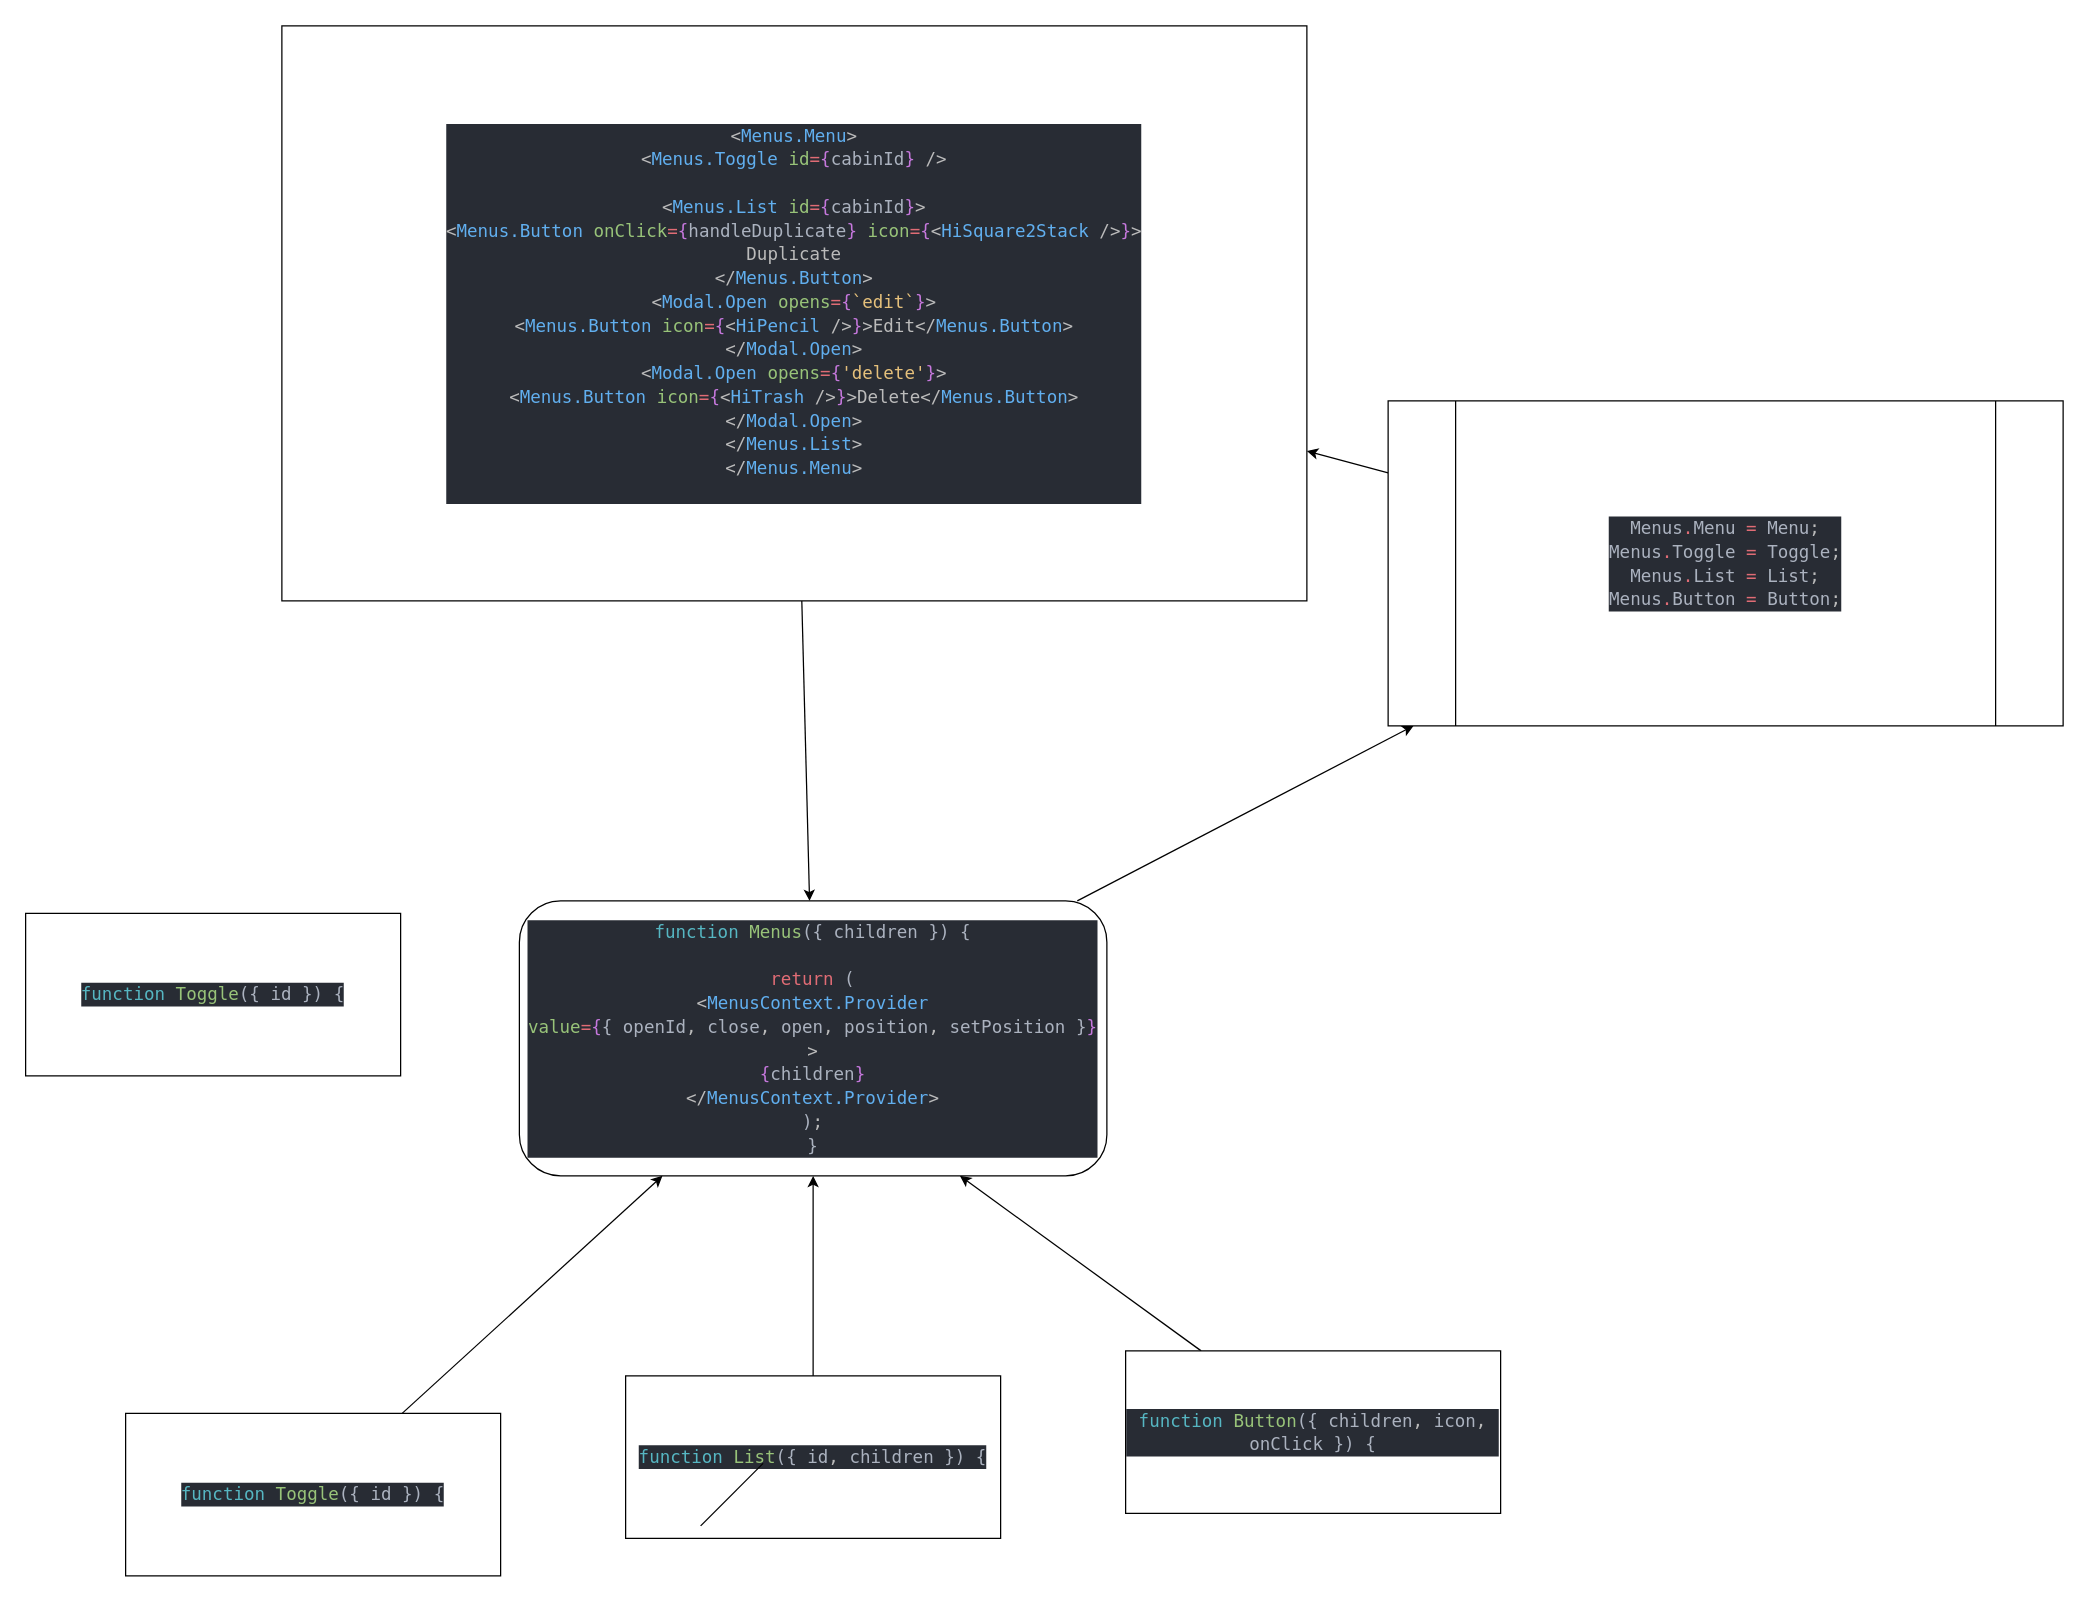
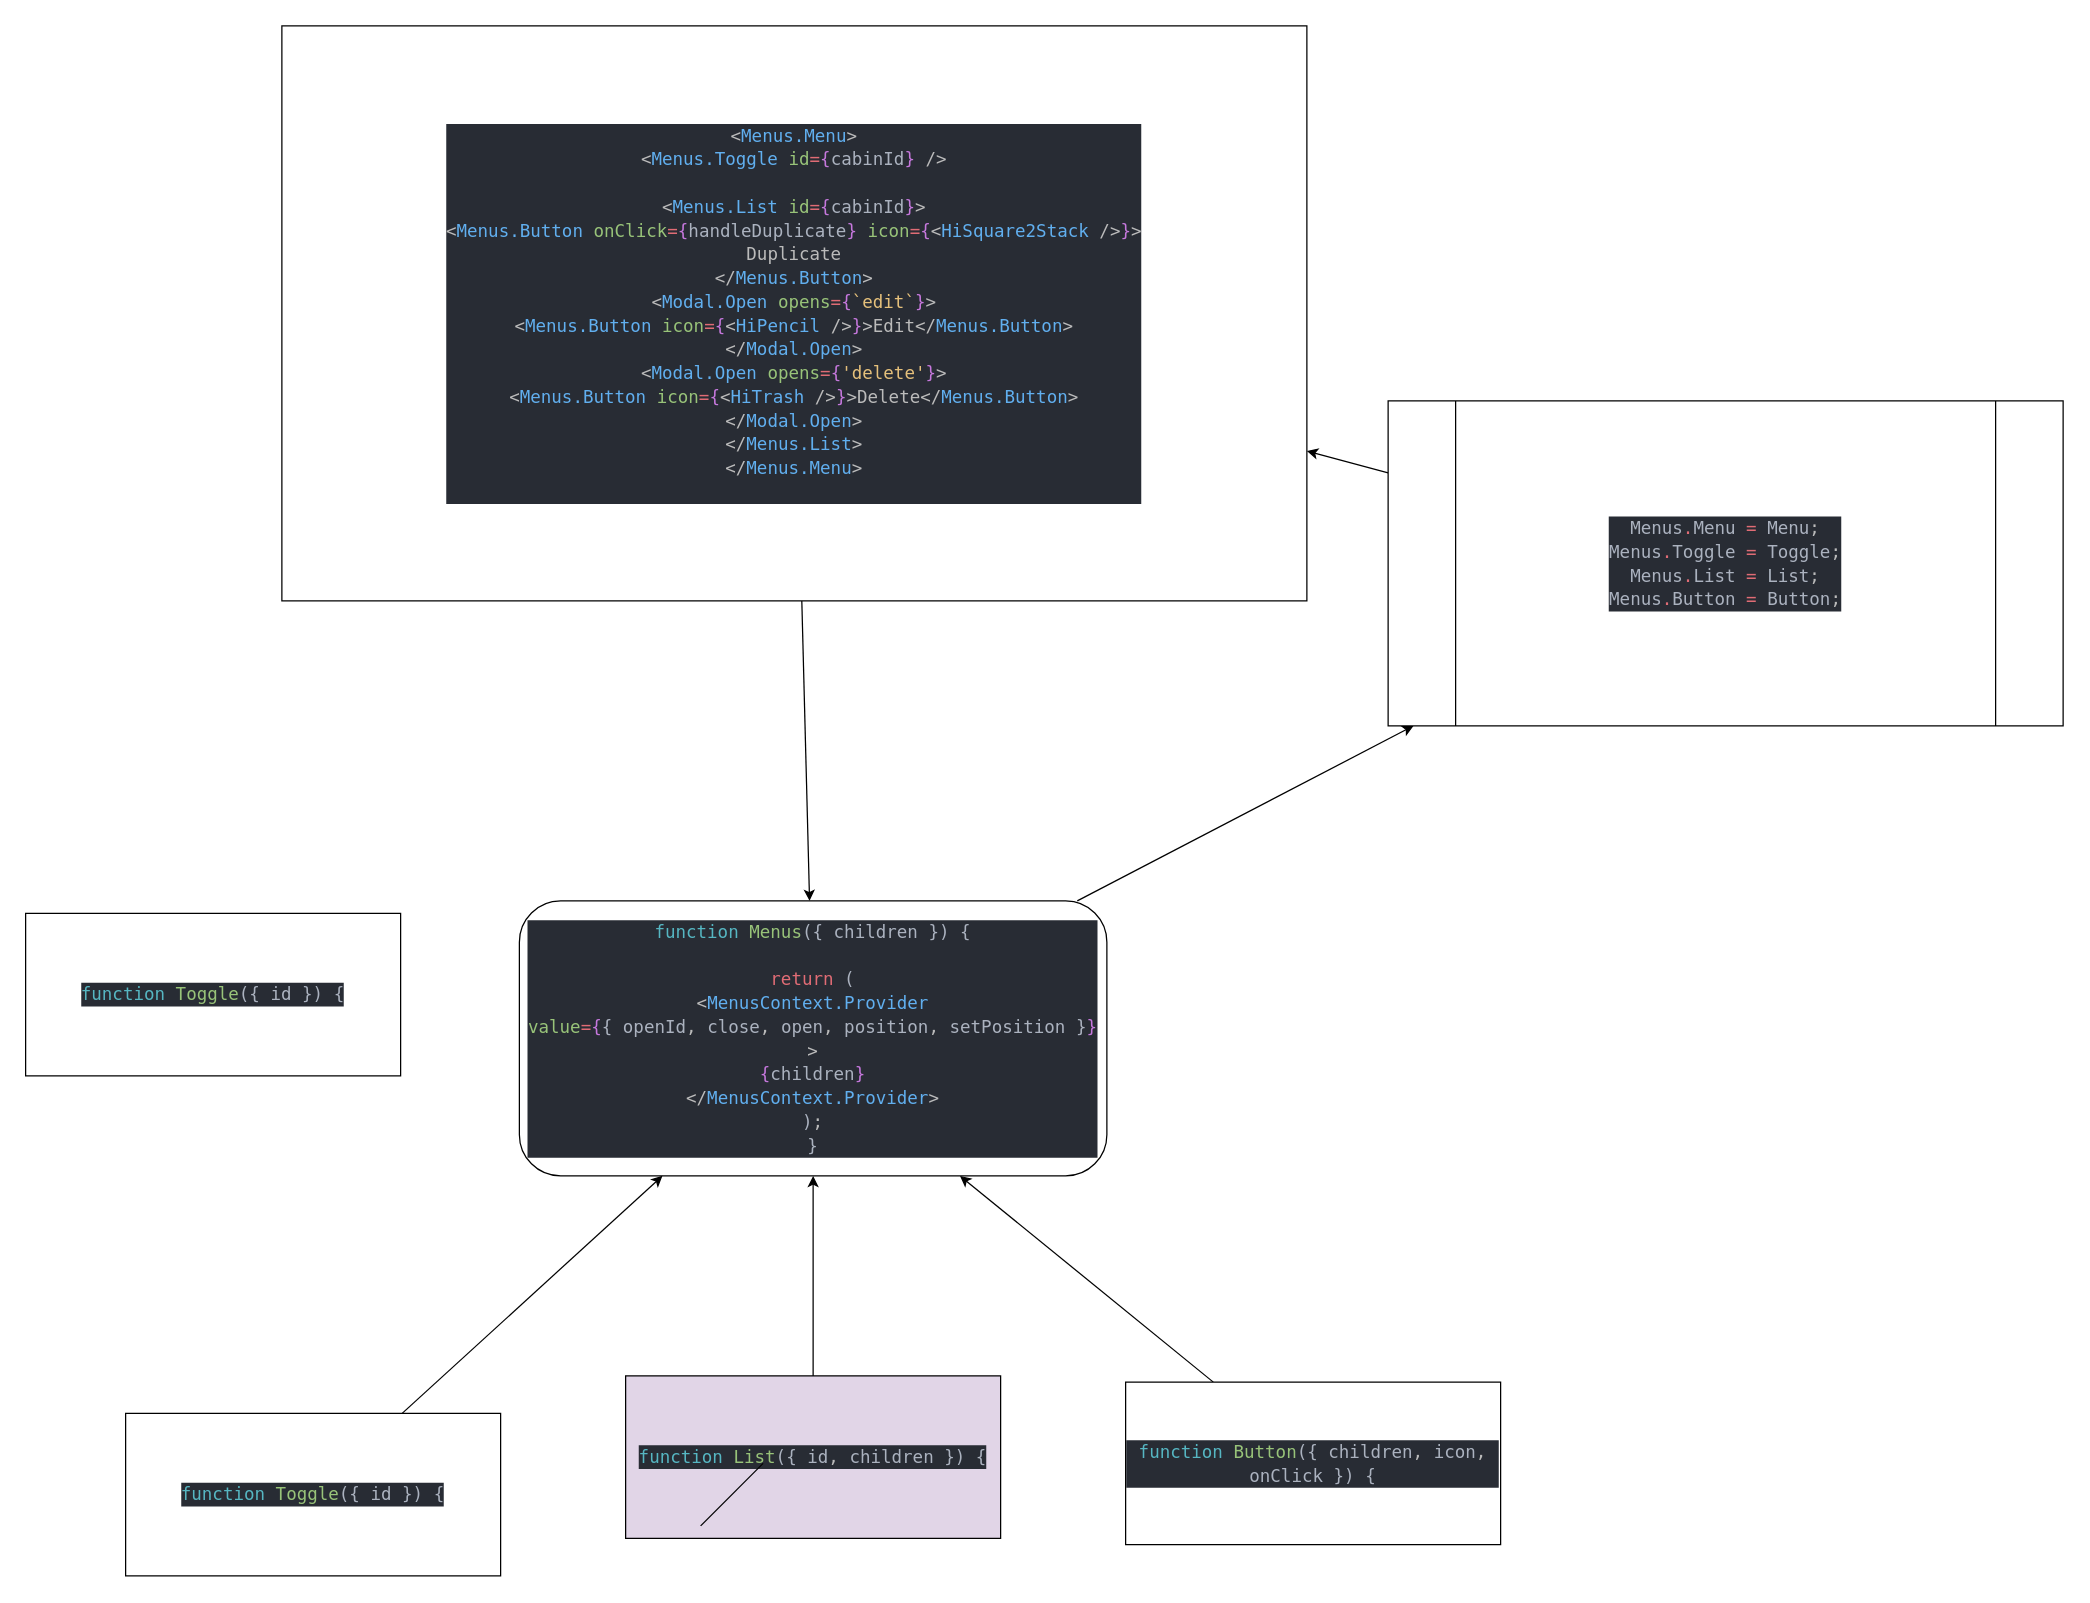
(1313, 1432) -> (1313, 1463)
(813, 1457) -> (813, 1457)
